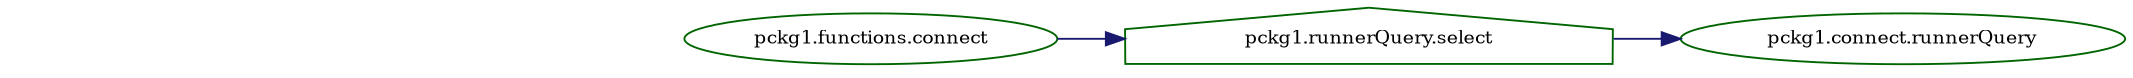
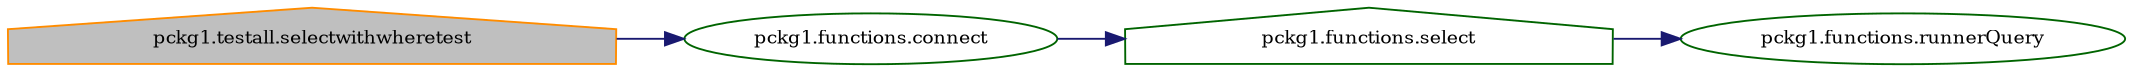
none -> (312, 39)
(1369, 39) -> (1369, 39)
(1903, 39) -> (1903, 39)
